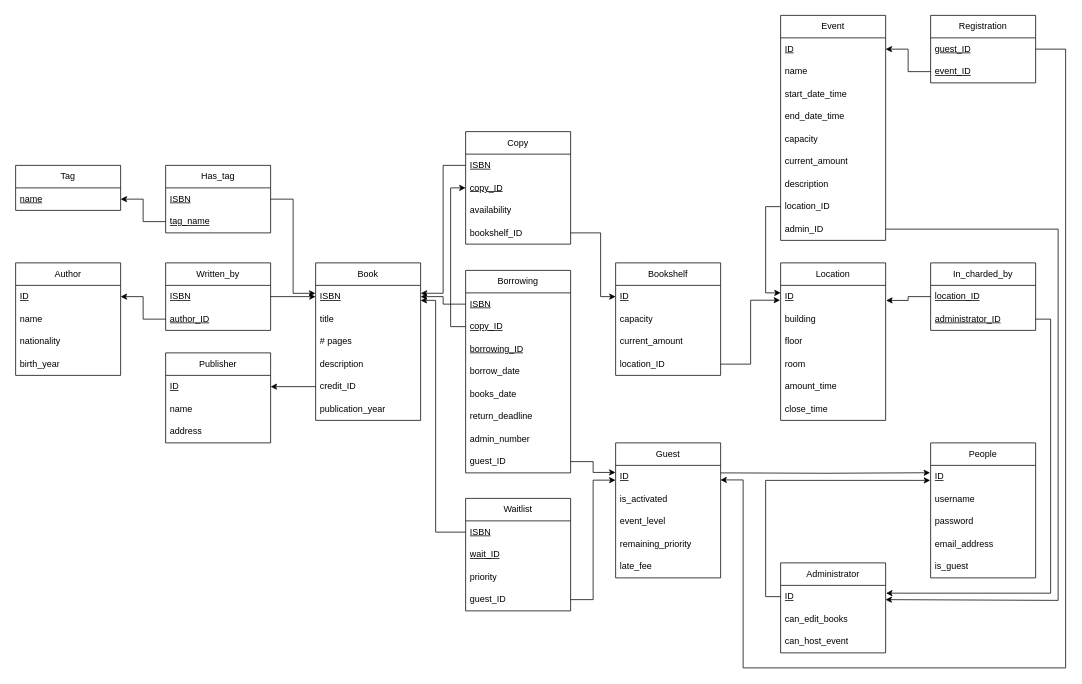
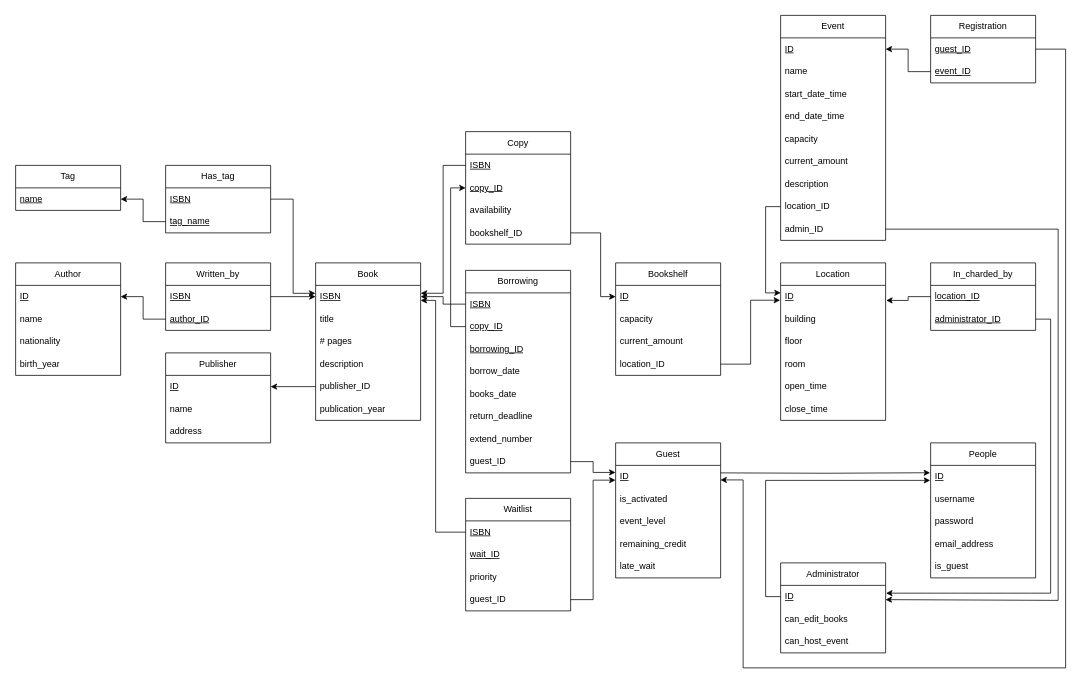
(341, 387) -> (348, 387)
(811, 387) -> (806, 387)
(499, 439) -> (503, 439)
(661, 544) -> (657, 544)
(639, 567) -> (640, 567)
